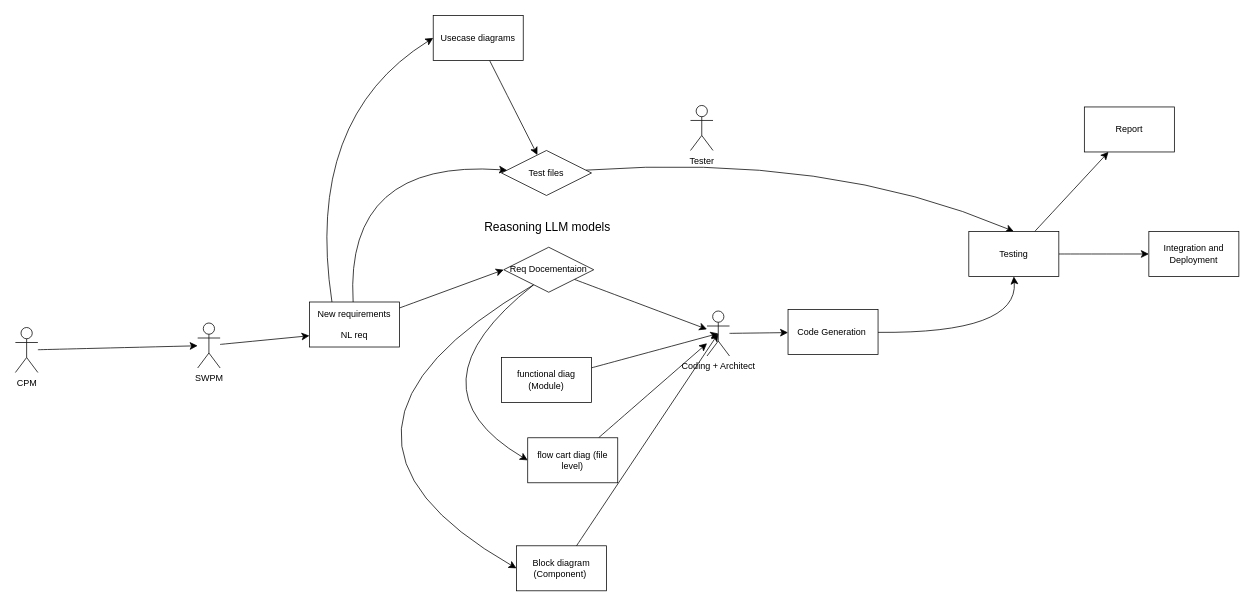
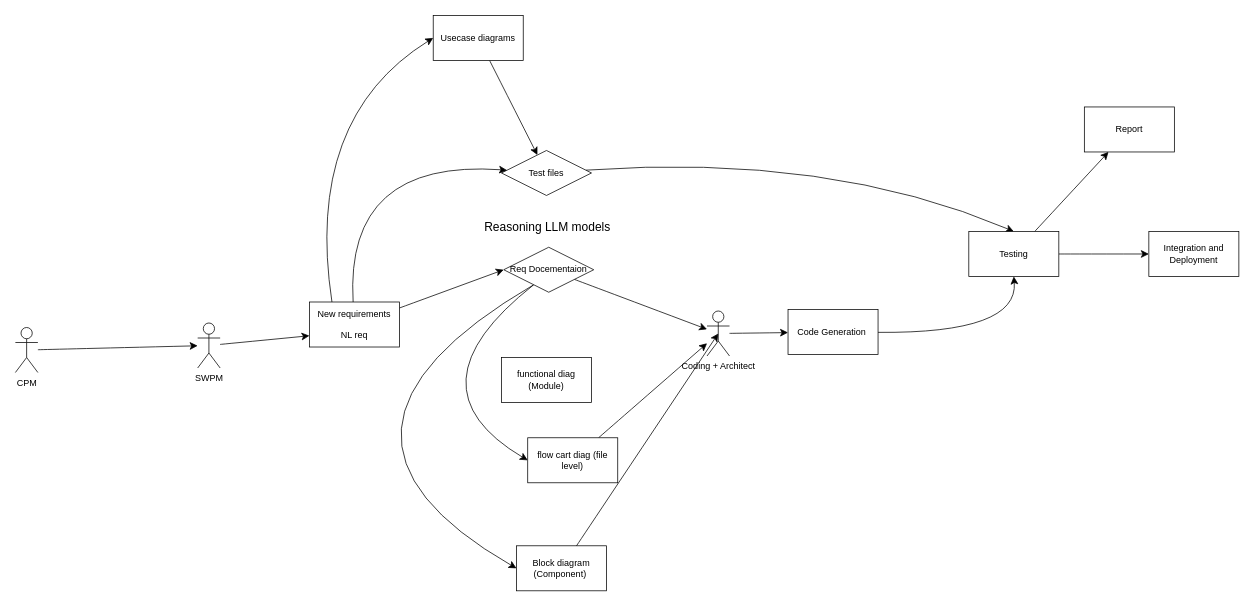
(702, 128) -> none
(653, 351) -> none
